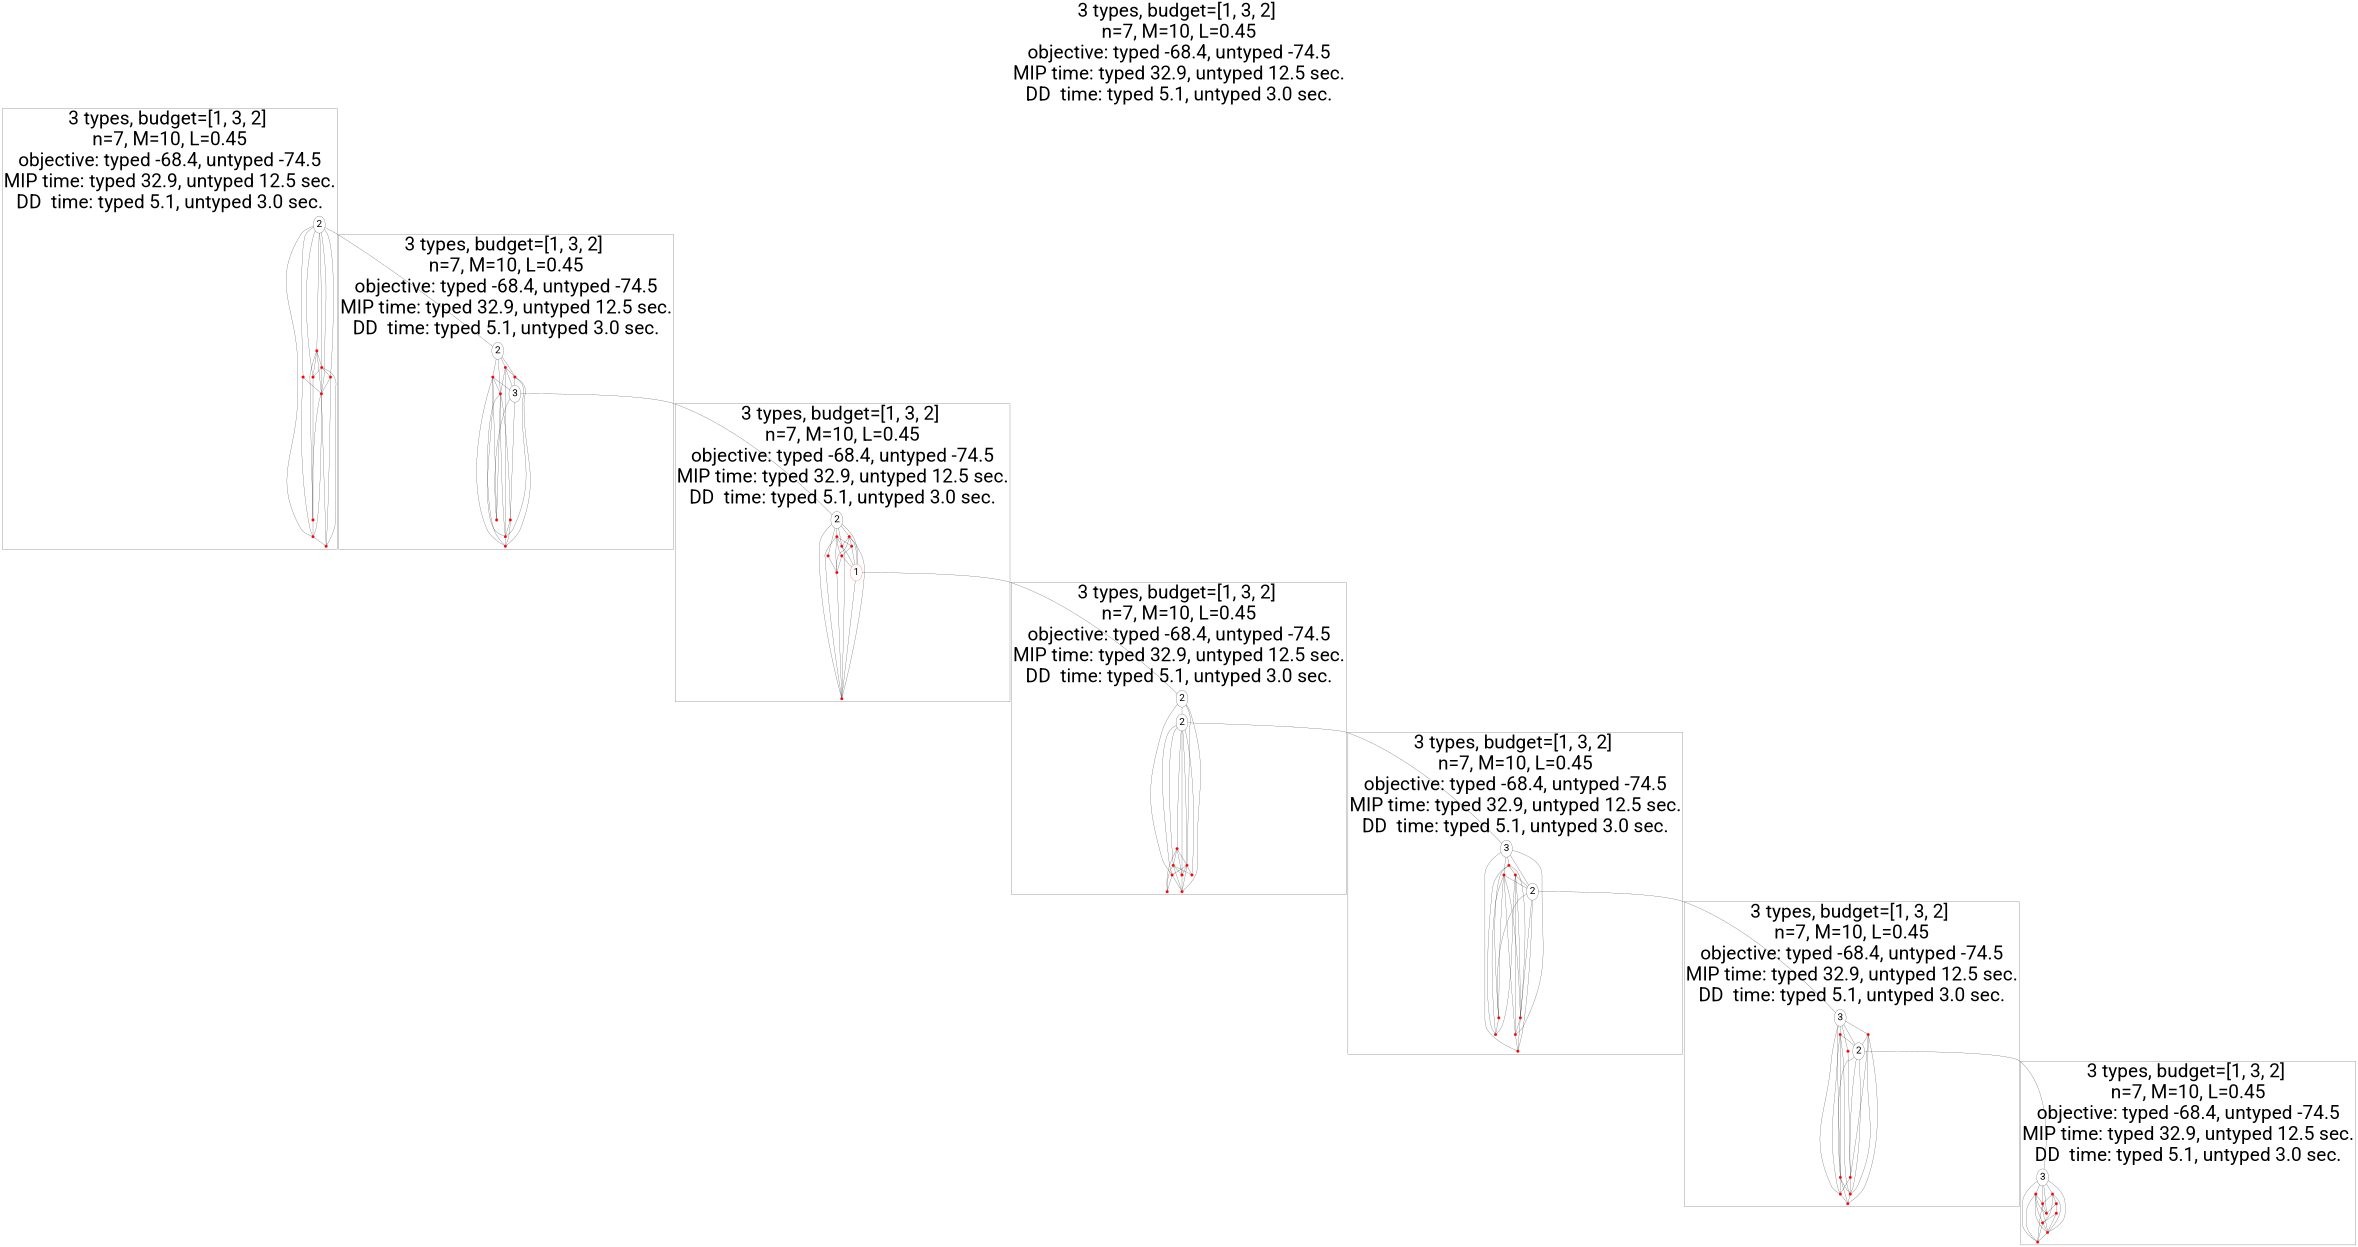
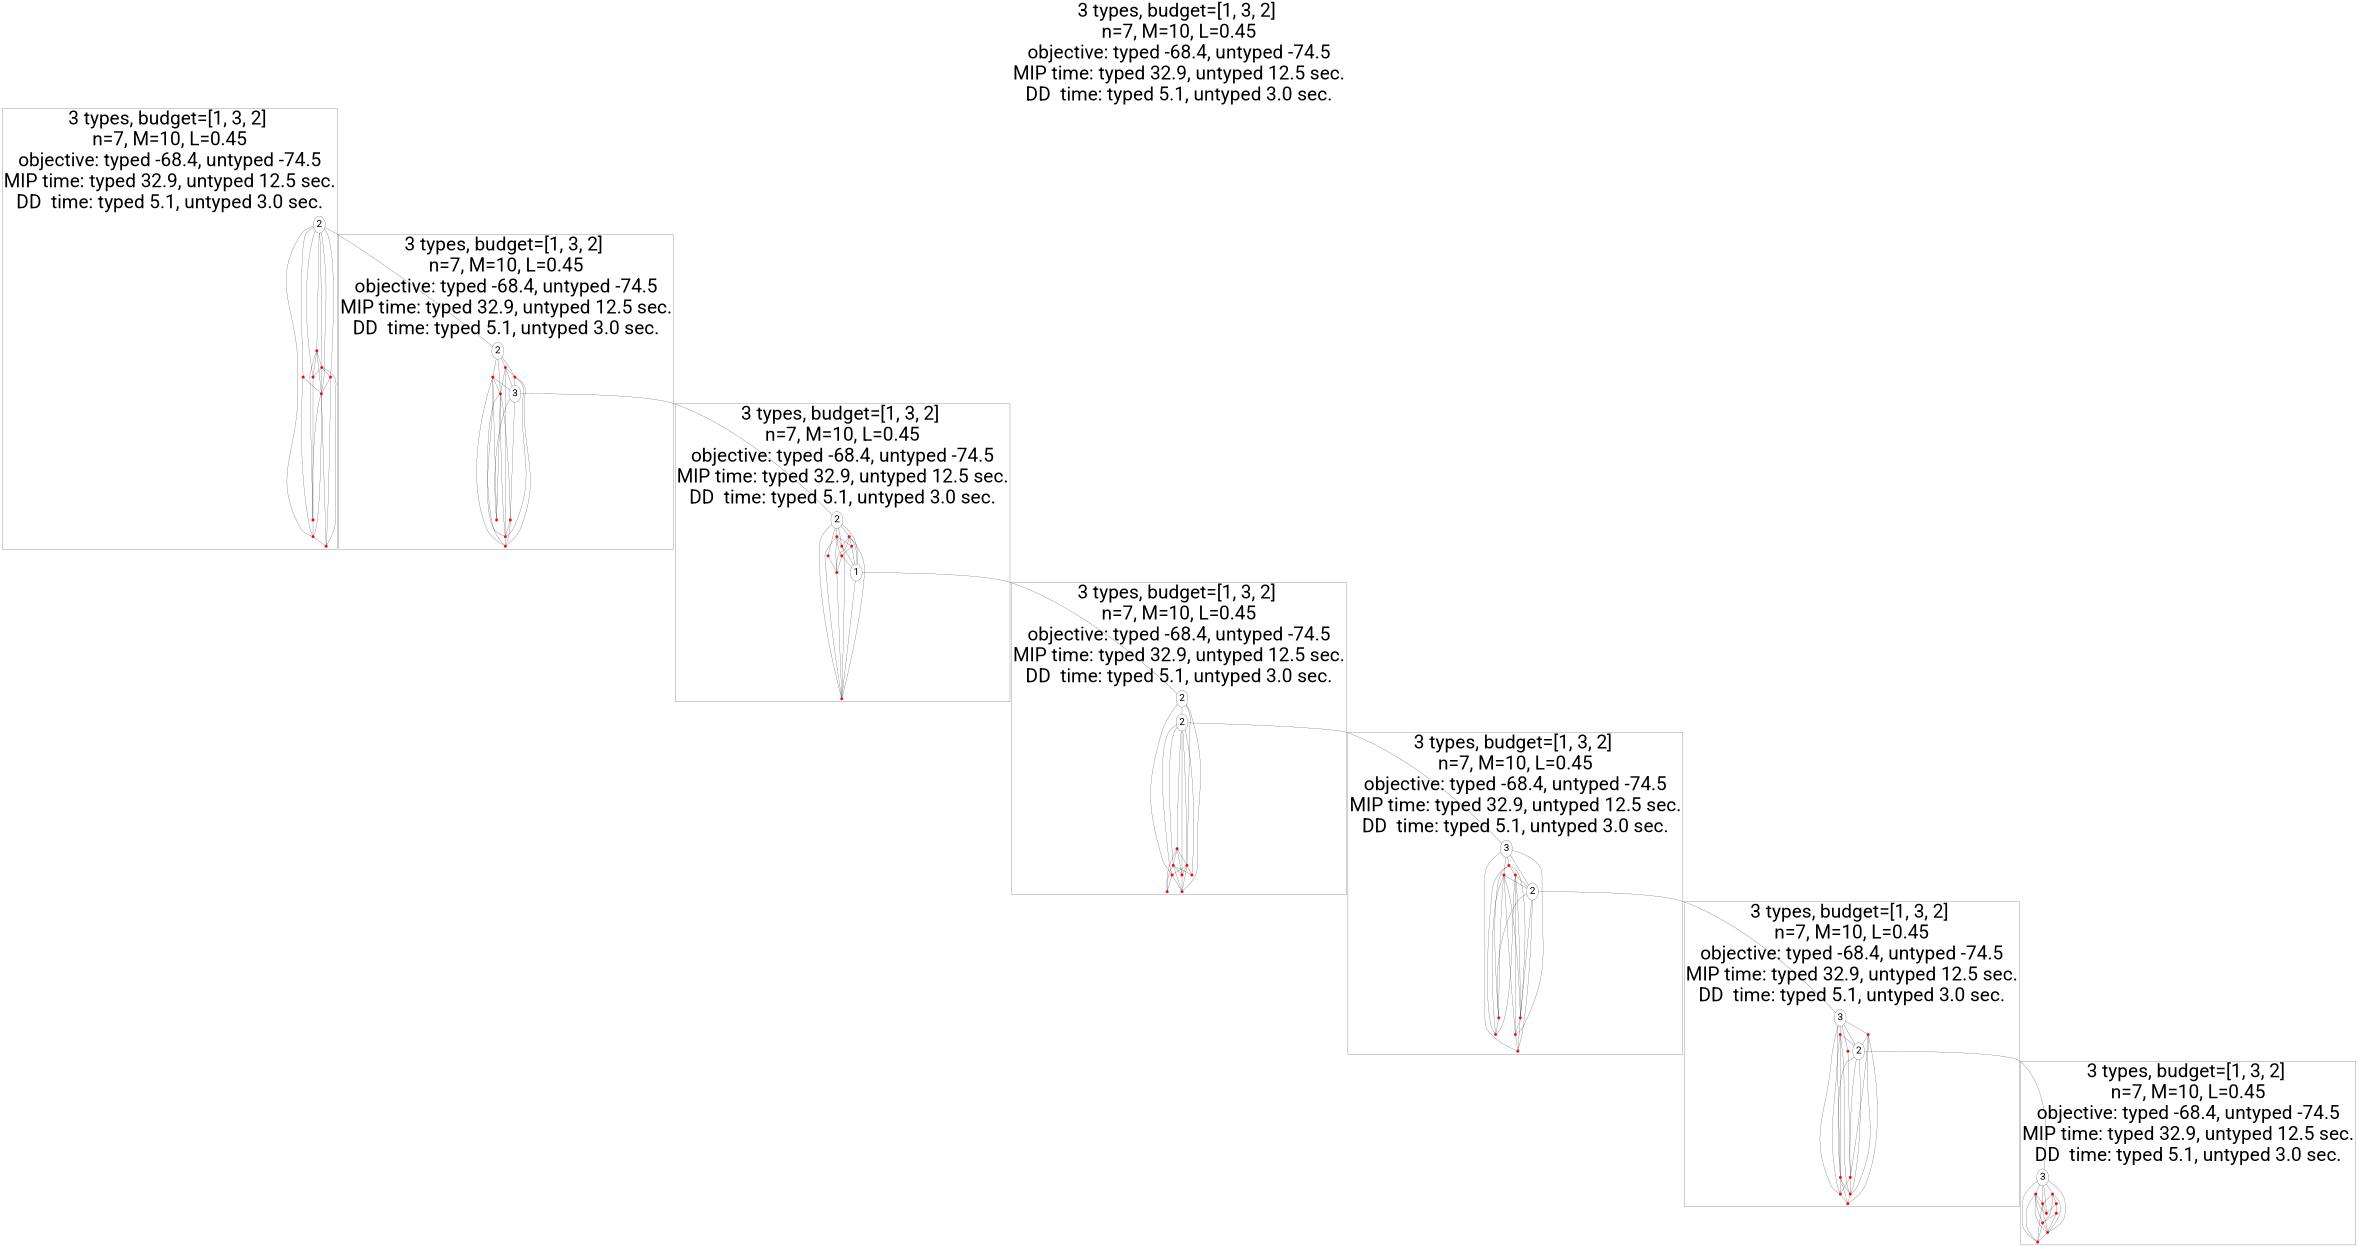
(856, 573) -> (856, 573)
